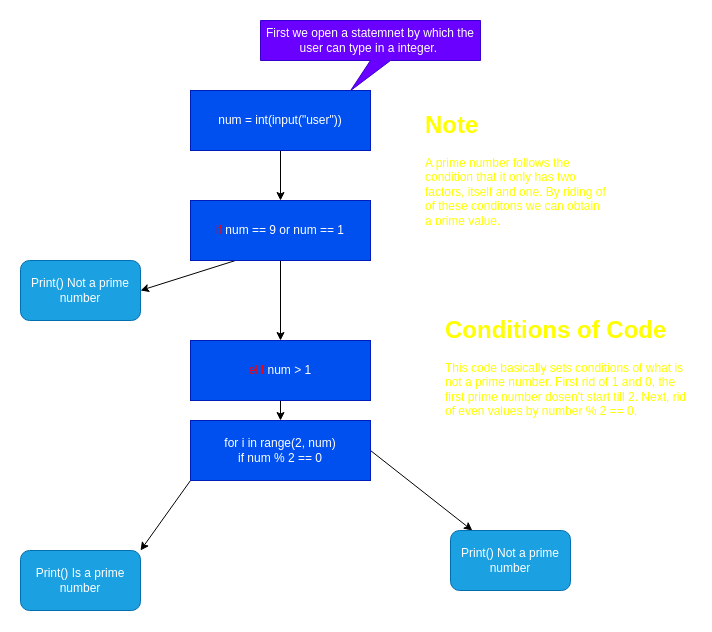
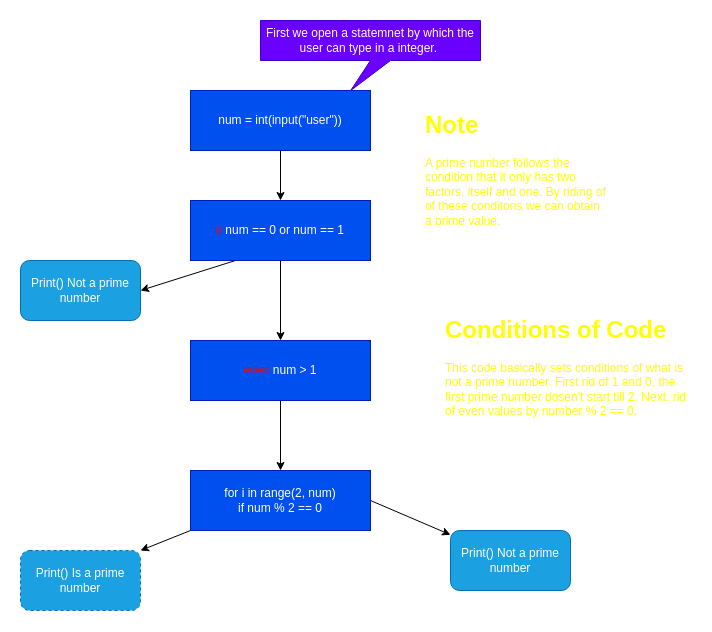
(281, 231) -> (281, 231)
(281, 371) -> (281, 371)
(281, 451) -> (281, 501)
(81, 581) -> (81, 581)
